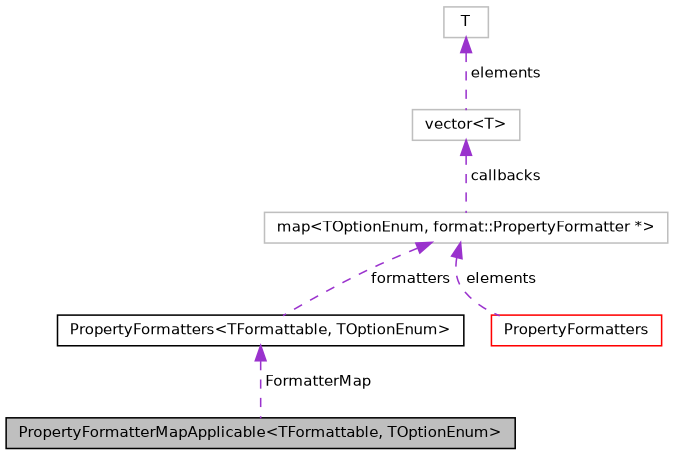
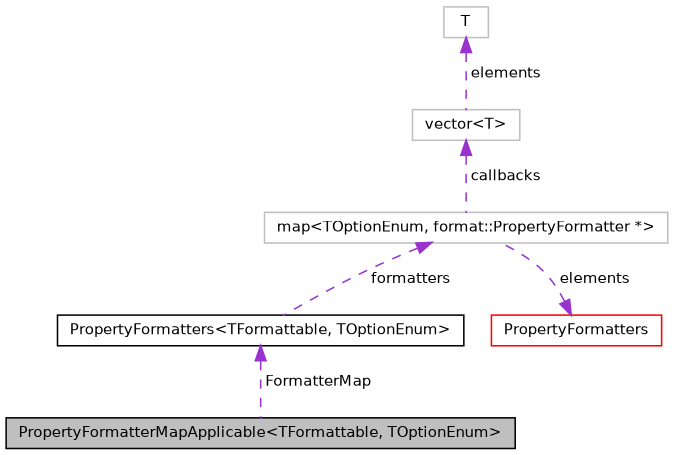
(467, 294) -> (538, 266)
